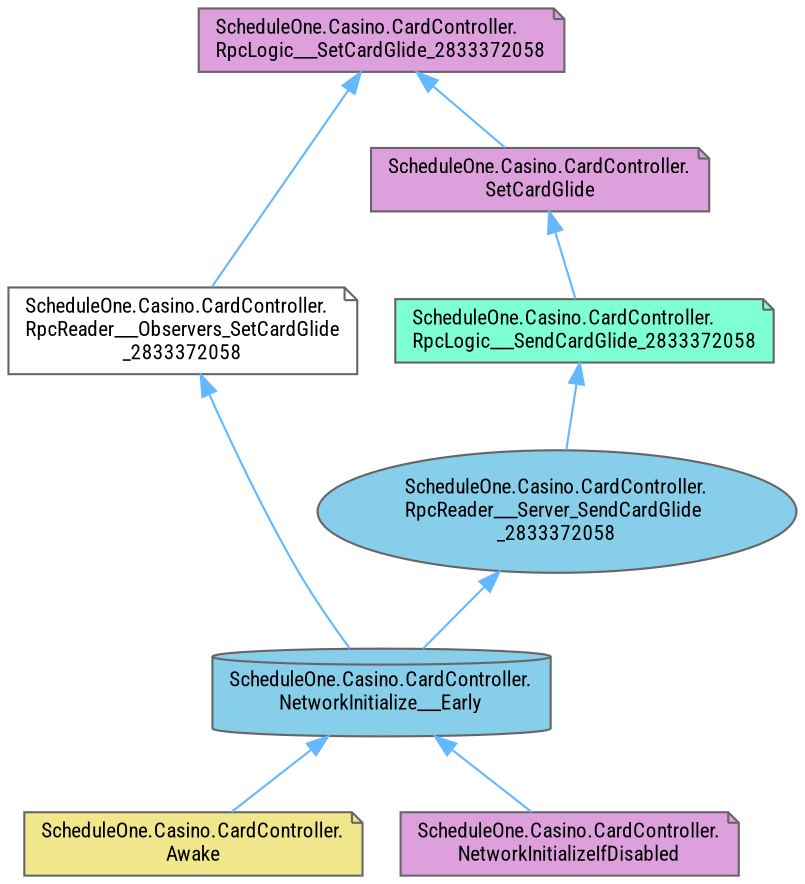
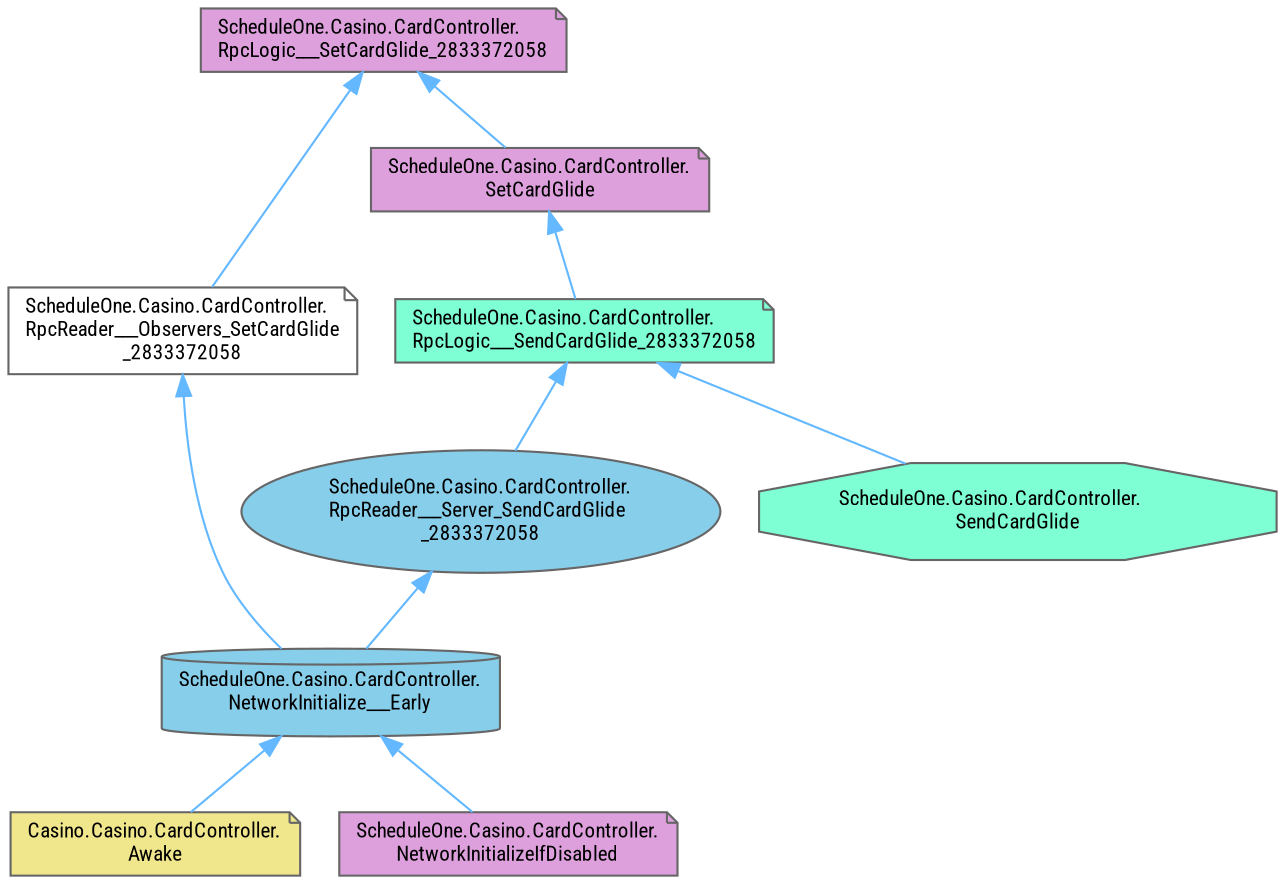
none -> (1018, 512)
(193, 844) -> (155, 844)
